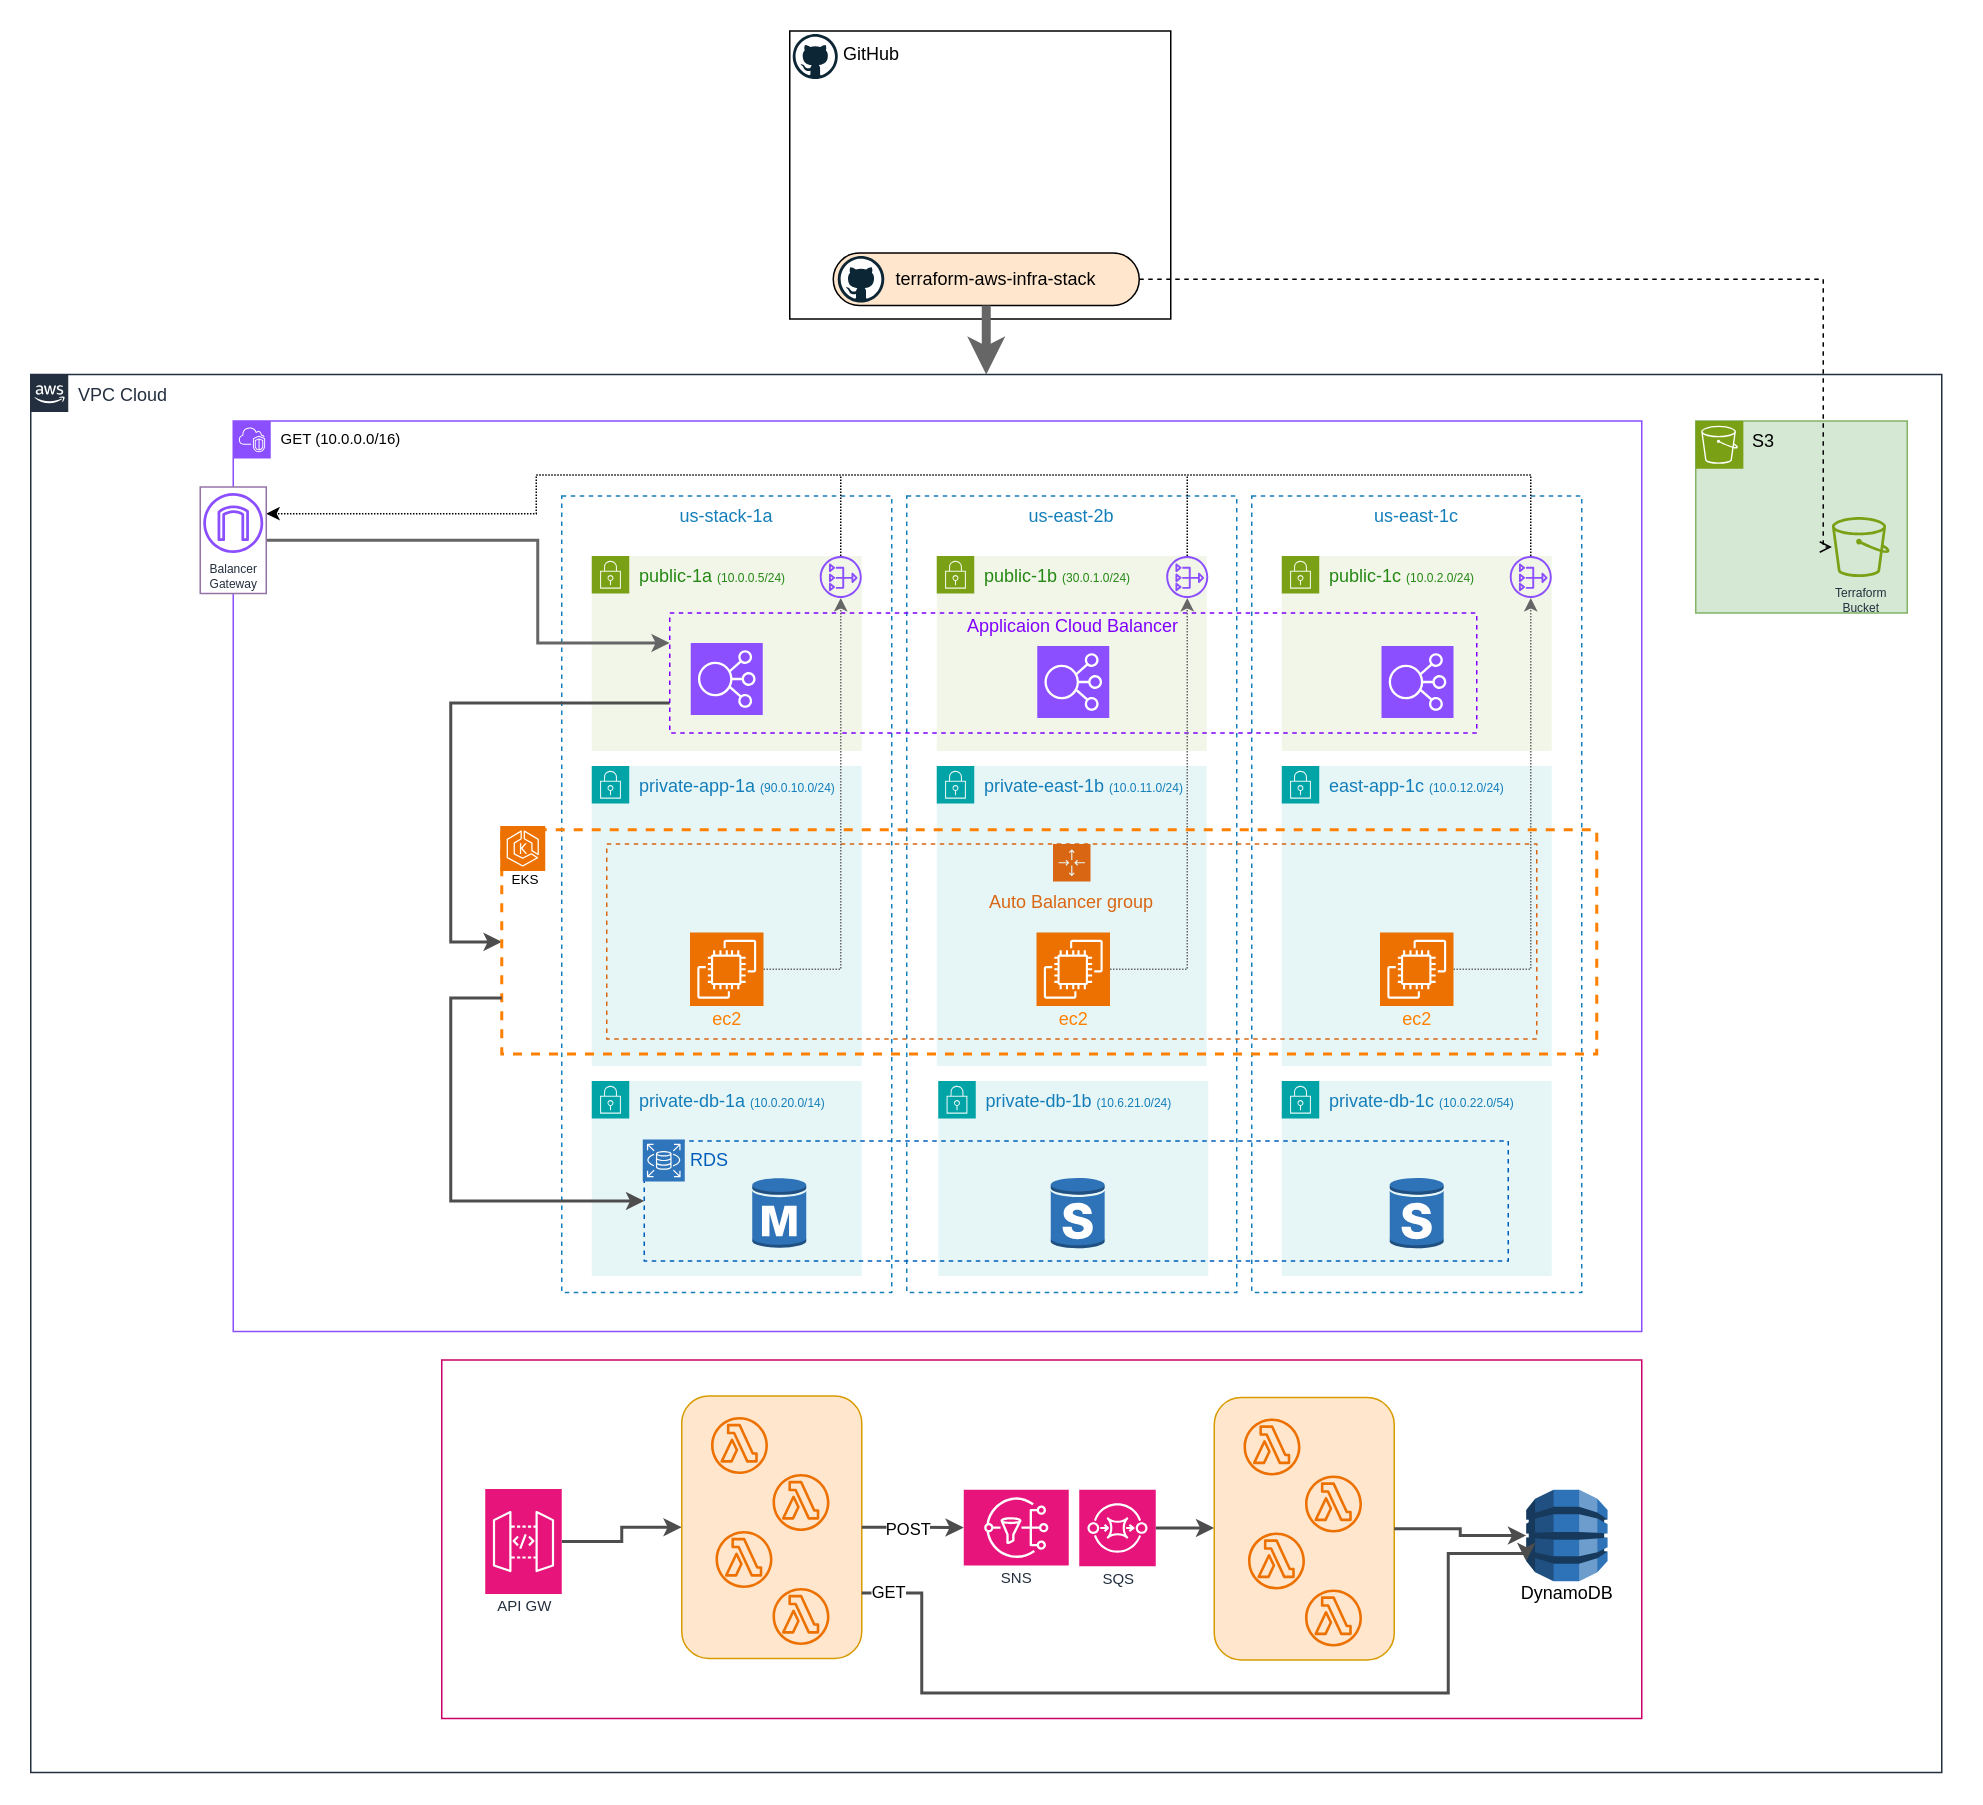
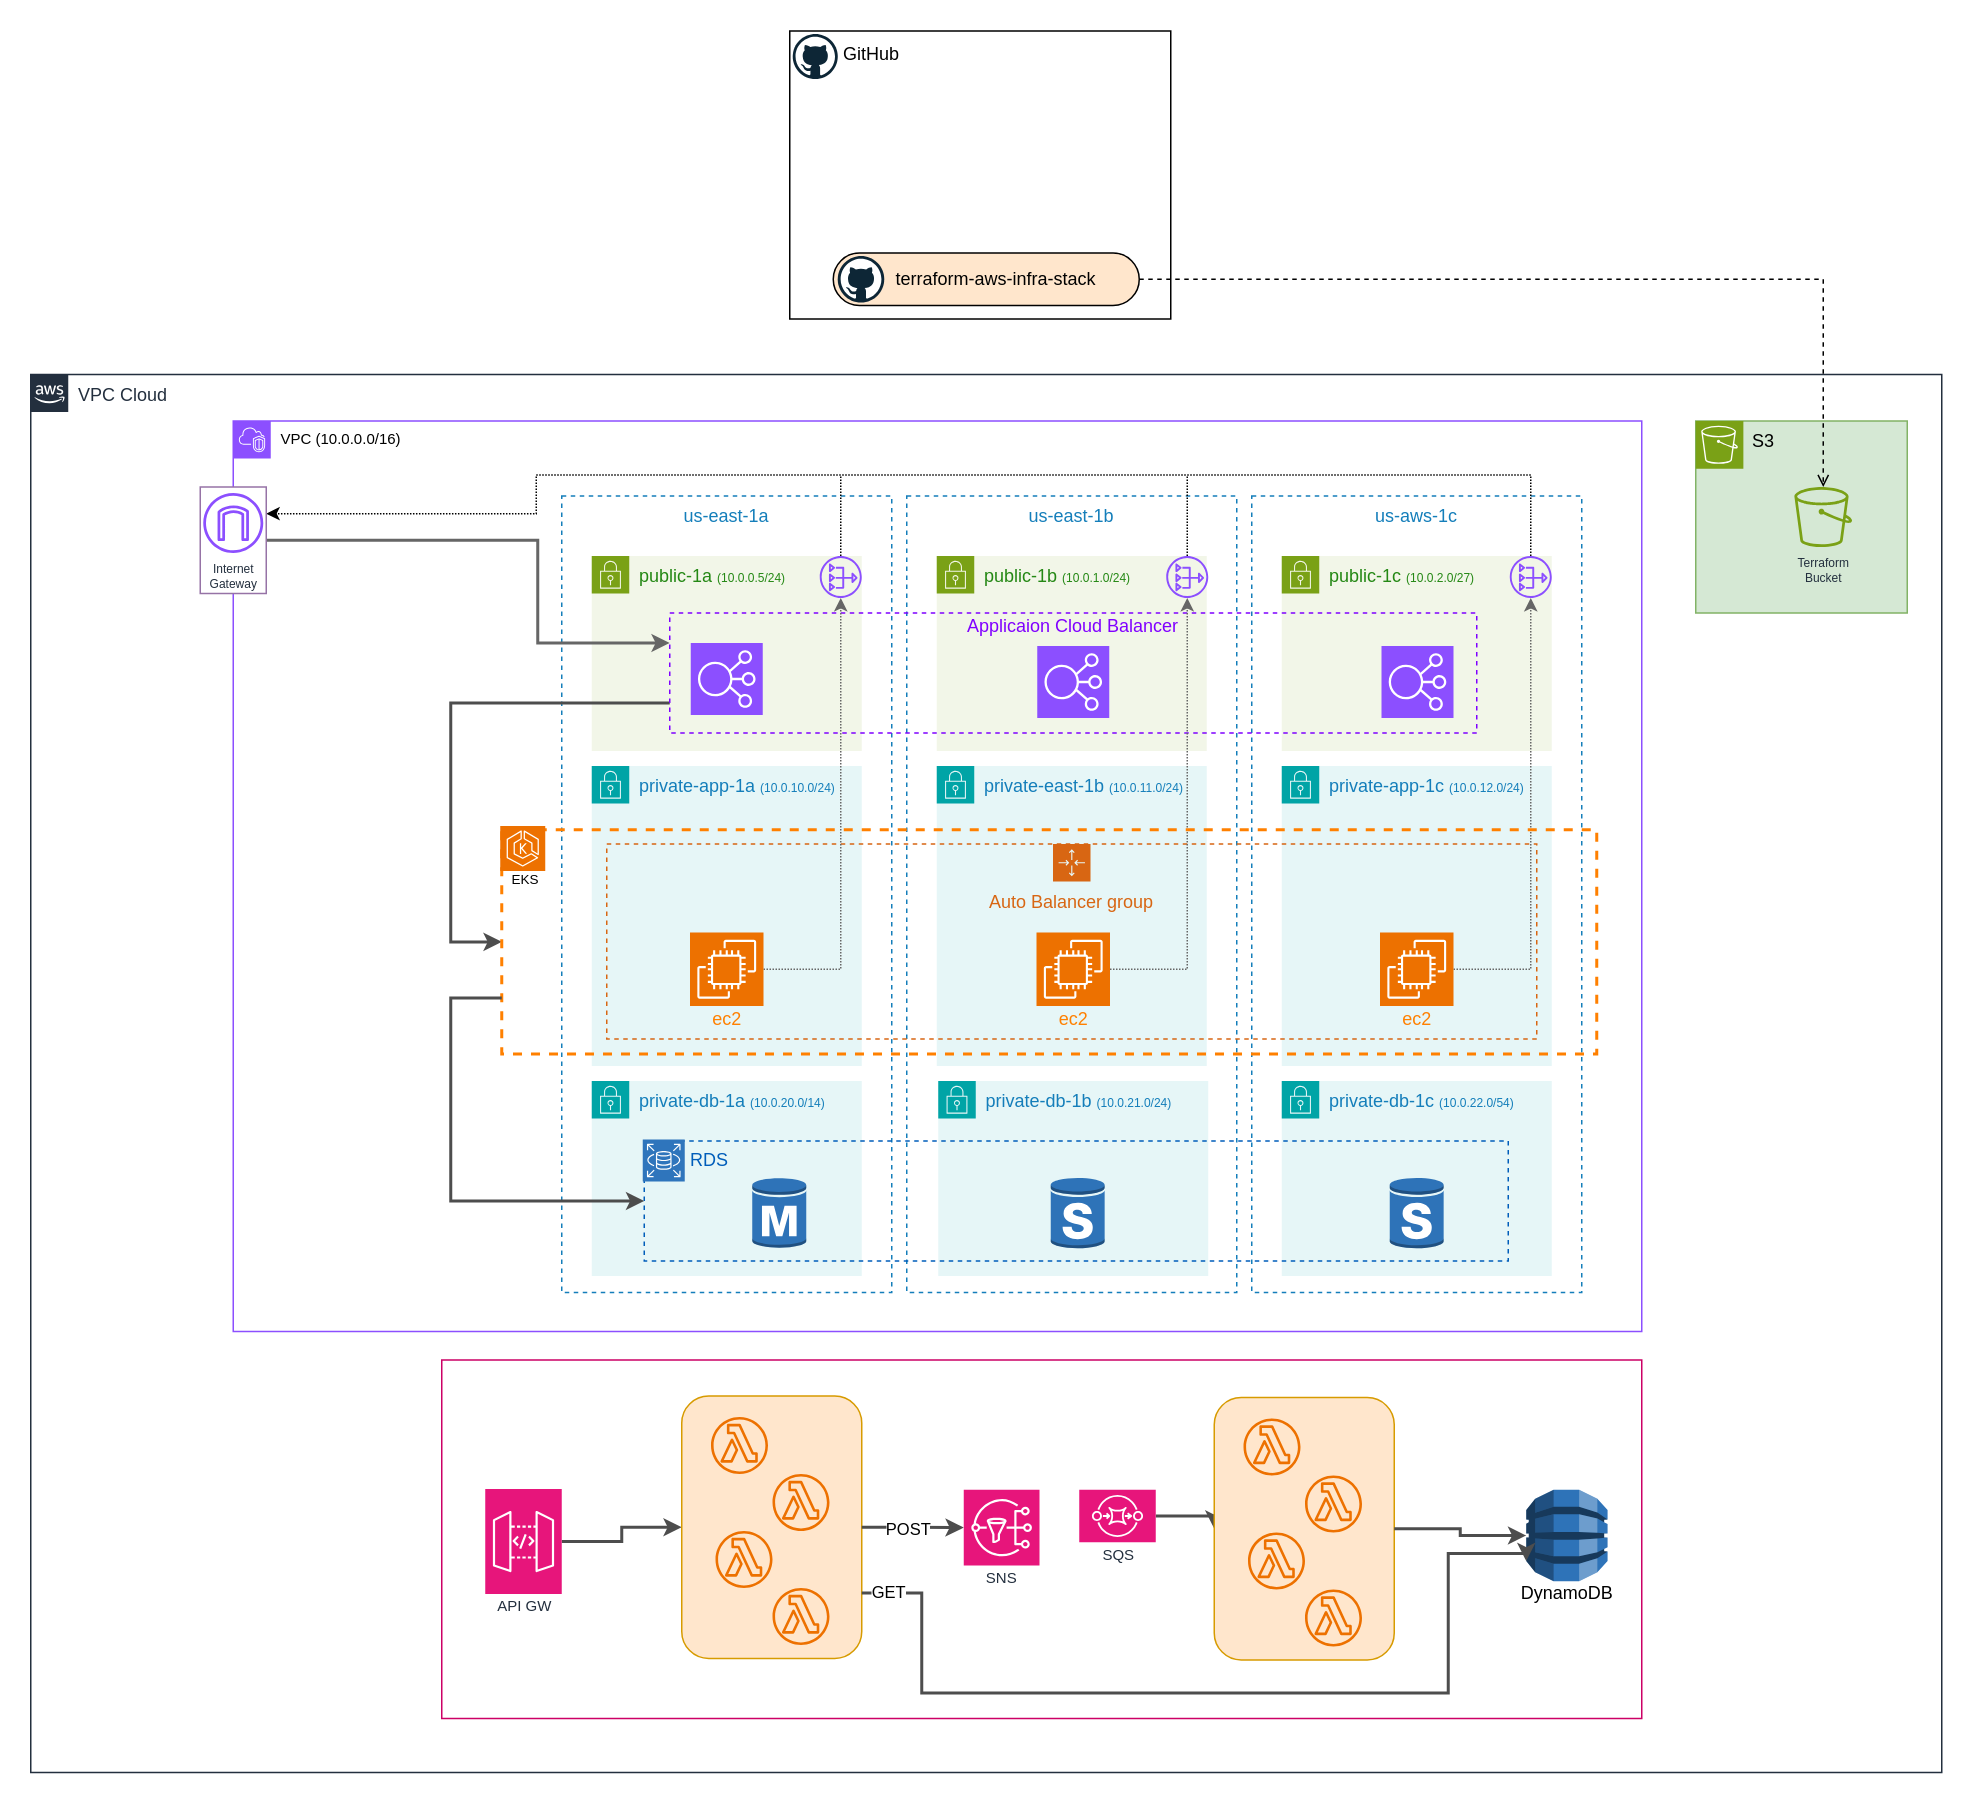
(986, 327) -> none
(345, 440) -> (345, 440)
(727, 517) -> (727, 517)
(1072, 517) -> (1072, 517)
(1417, 517) -> (1417, 517)
(1861, 547) -> (1823, 517)
(1087, 577) -> (1087, 577)
(1434, 577) -> (1434, 577)
(234, 578) -> (234, 578)
(751, 798) -> (751, 798)
(1441, 798) -> (1441, 798)
(1097, 1113) -> (1097, 1113)
(1016, 1527) -> (1002, 1527)
(1118, 1528) -> (1118, 1516)
